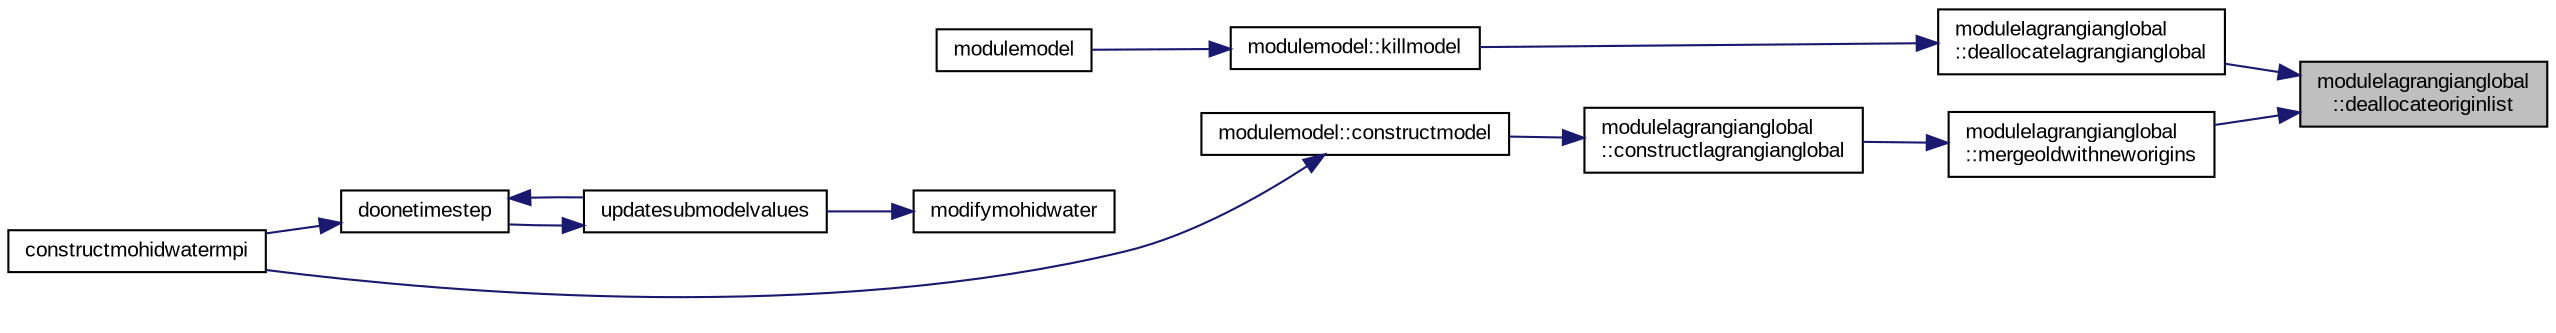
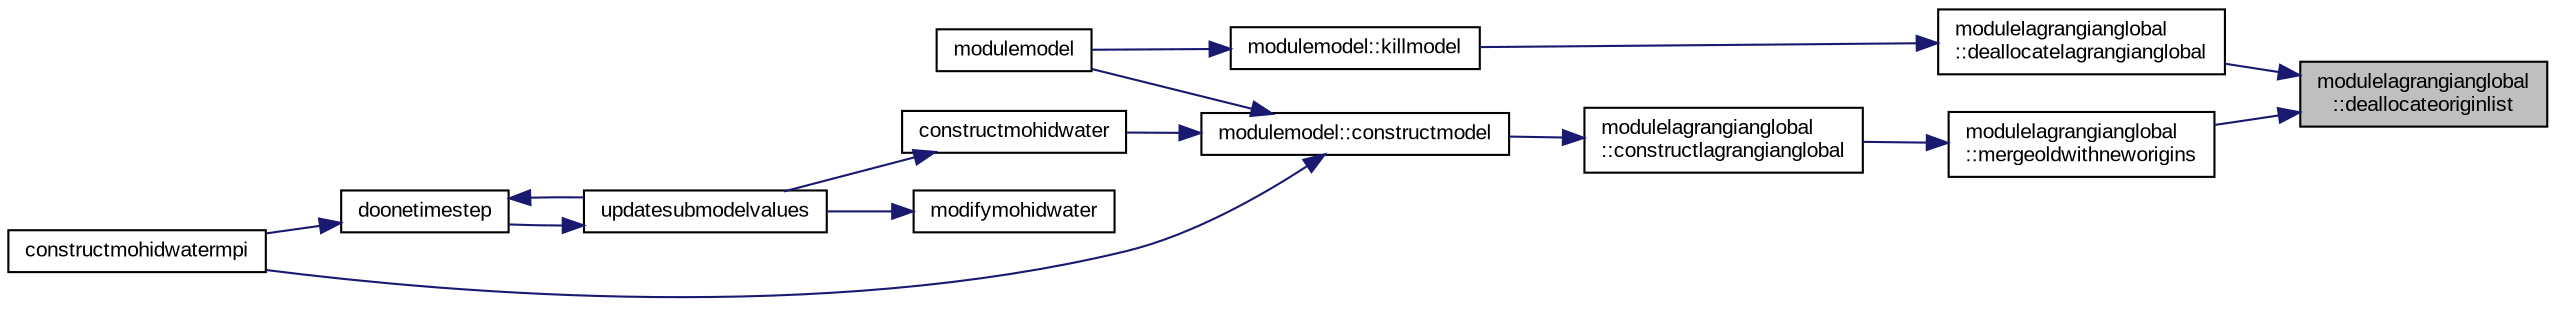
none -> (1172, 89)
none -> (1014, 132)
